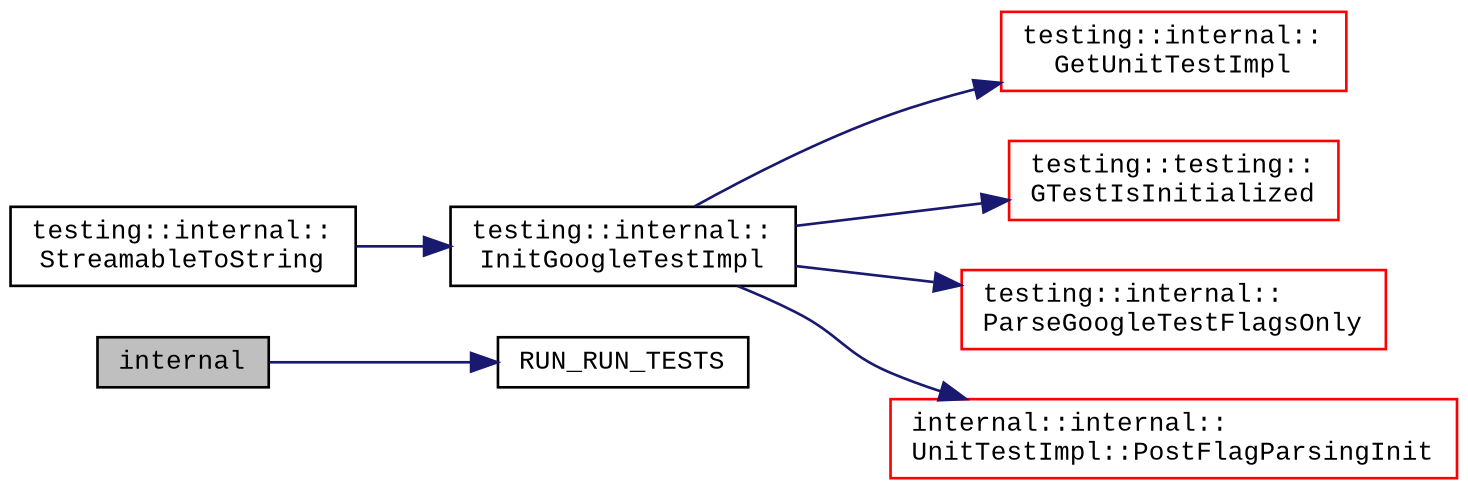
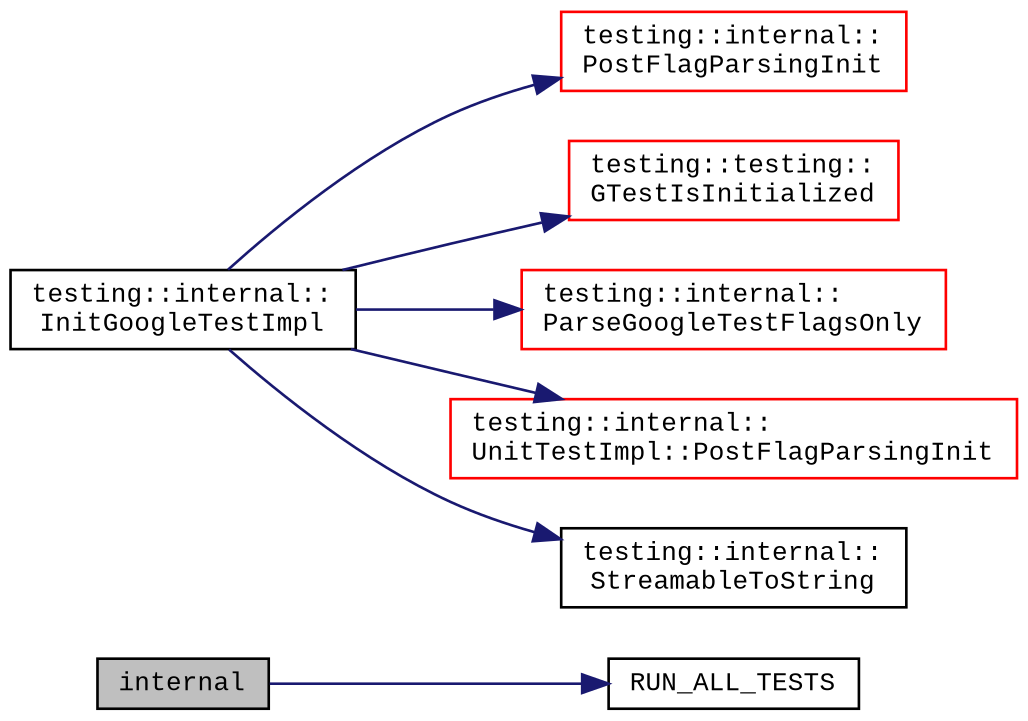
(1174, 51) -> (734, 51)
(390, 246) -> (372, 458)
(623, 362) -> (734, 684)
(1174, 439) -> (734, 439)
